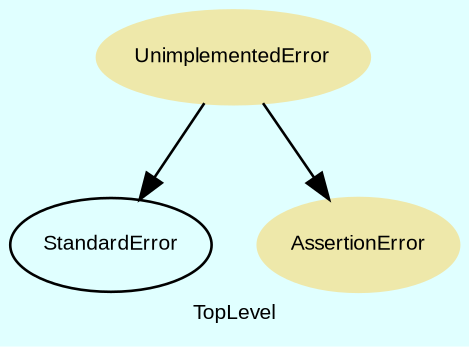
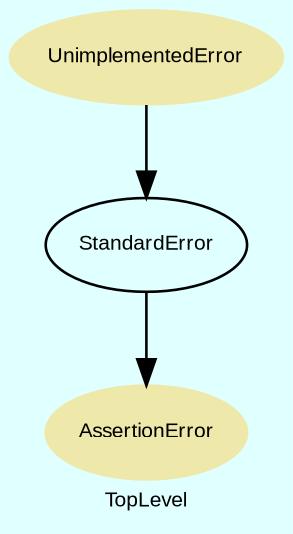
(289, 140) -> (146, 326)
